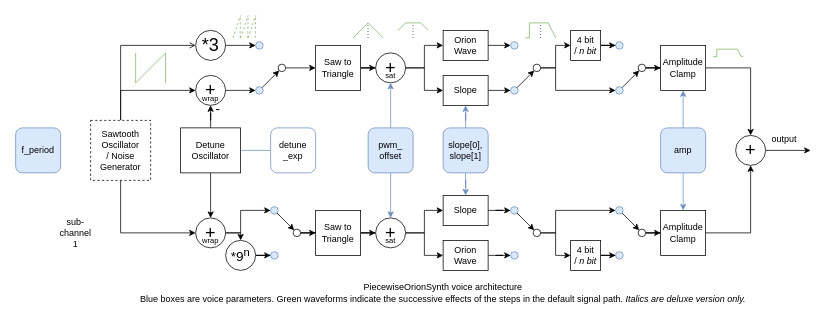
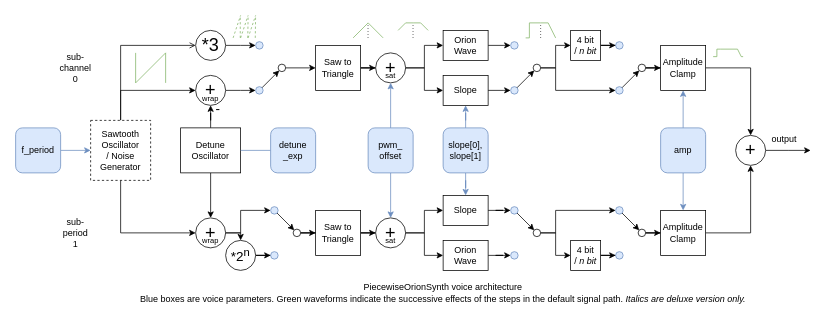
none -> (75, 68)
none -> (72, 150)
(293, 150) -> (293, 150)
(75, 233) -> (75, 233)
(240, 255) -> (240, 255)
